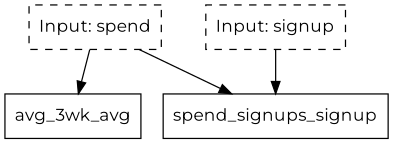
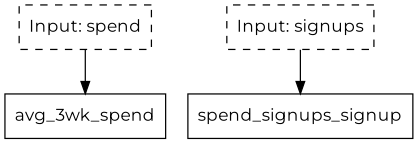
(276, 27) -> (300, 27)
(180, 69) -> none
(73, 116) -> (85, 116)
